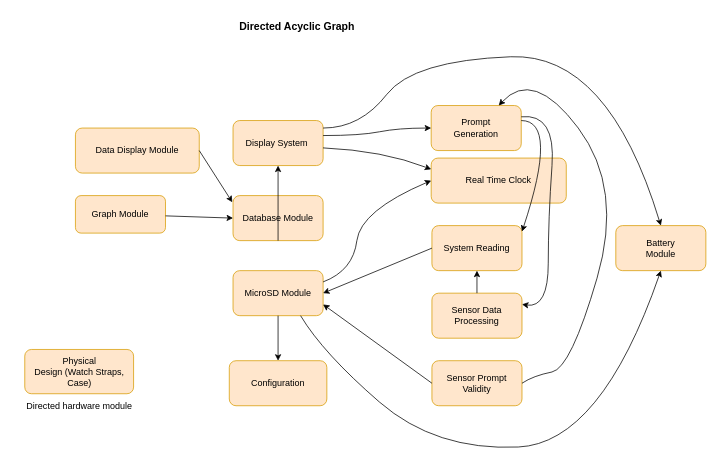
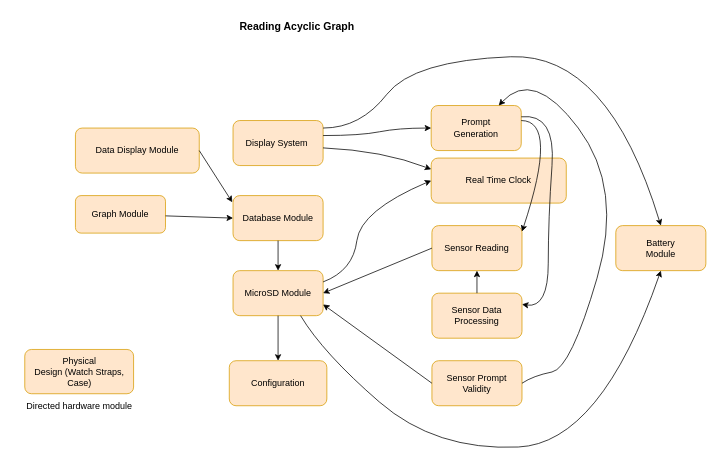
(297, 27) -> (297, 27)
(278, 172) -> (278, 264)
(477, 248) -> (477, 248)
